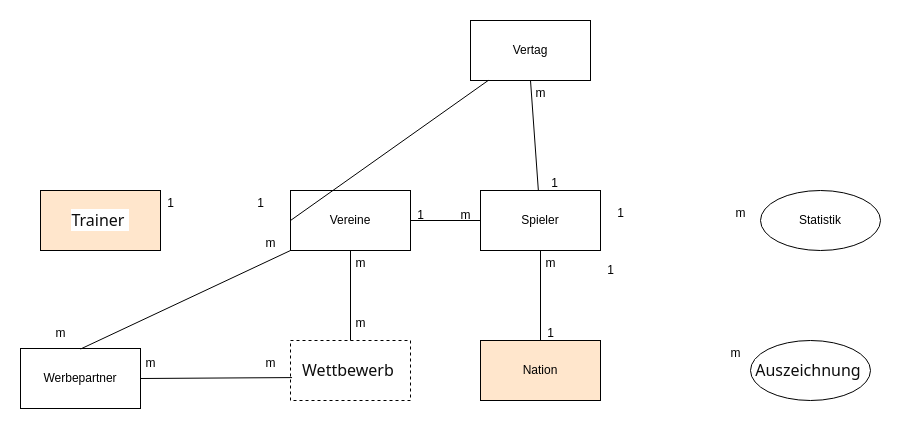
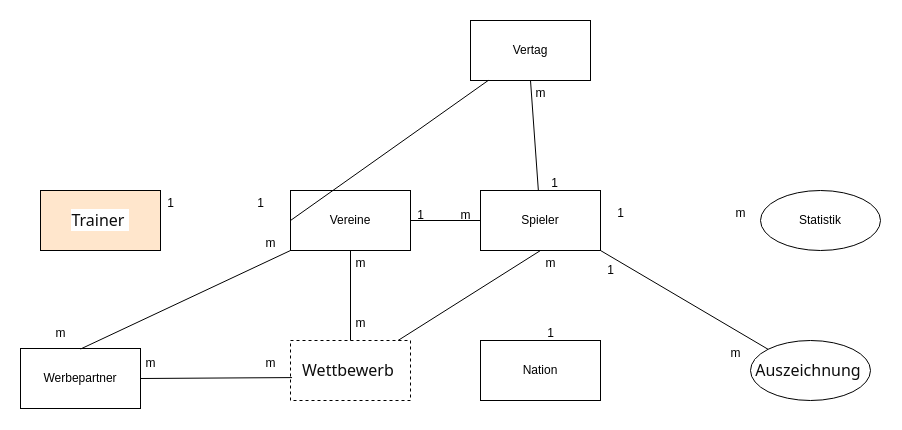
(541, 296) -> (469, 296)
none -> (684, 300)
(541, 371) -> (541, 371)
